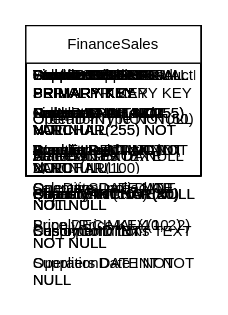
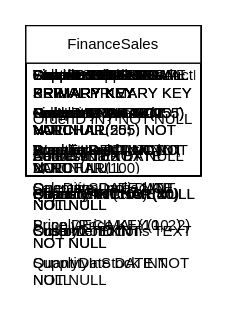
(114, 82) -> (114, 82)
(114, 82) -> (114, 82)
(114, 82) -> (114, 82)
(114, 119) -> (114, 119)
(114, 119) -> (114, 119)
(94, 157) -> (98, 157)
(111, 194) -> (107, 194)
(94, 232) -> (82, 232)
(114, 269) -> (114, 269)
(114, 269) -> (114, 269)
